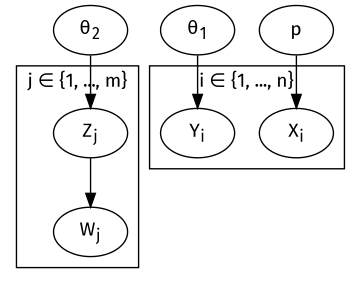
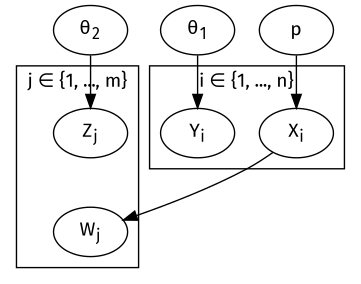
(91, 176) -> (207, 188)
